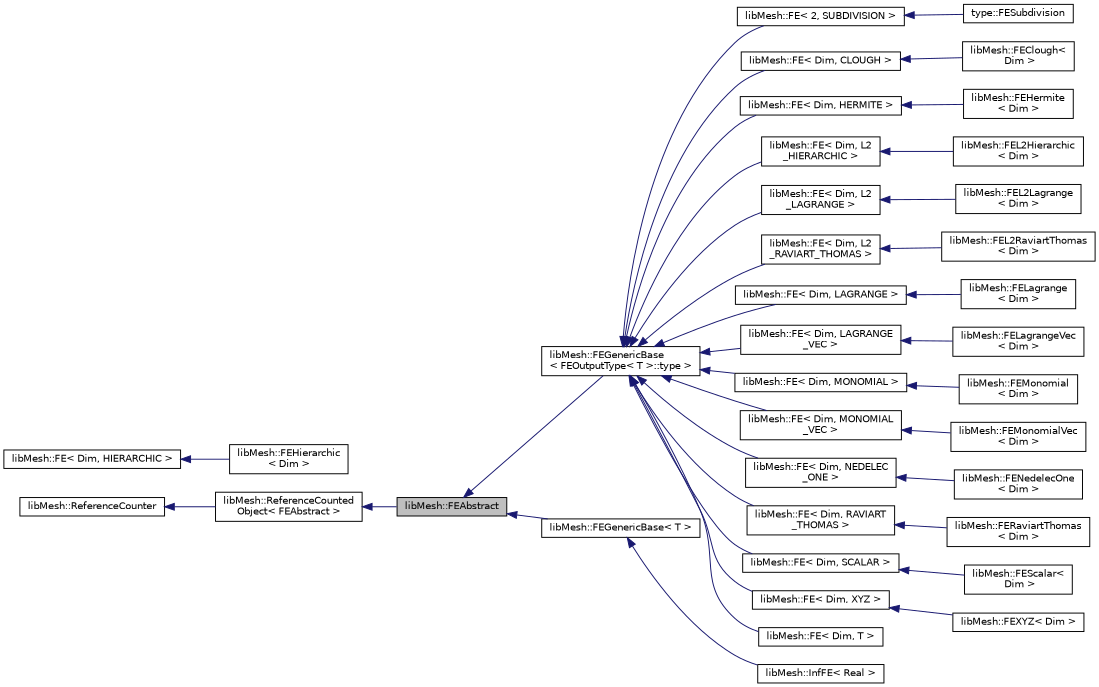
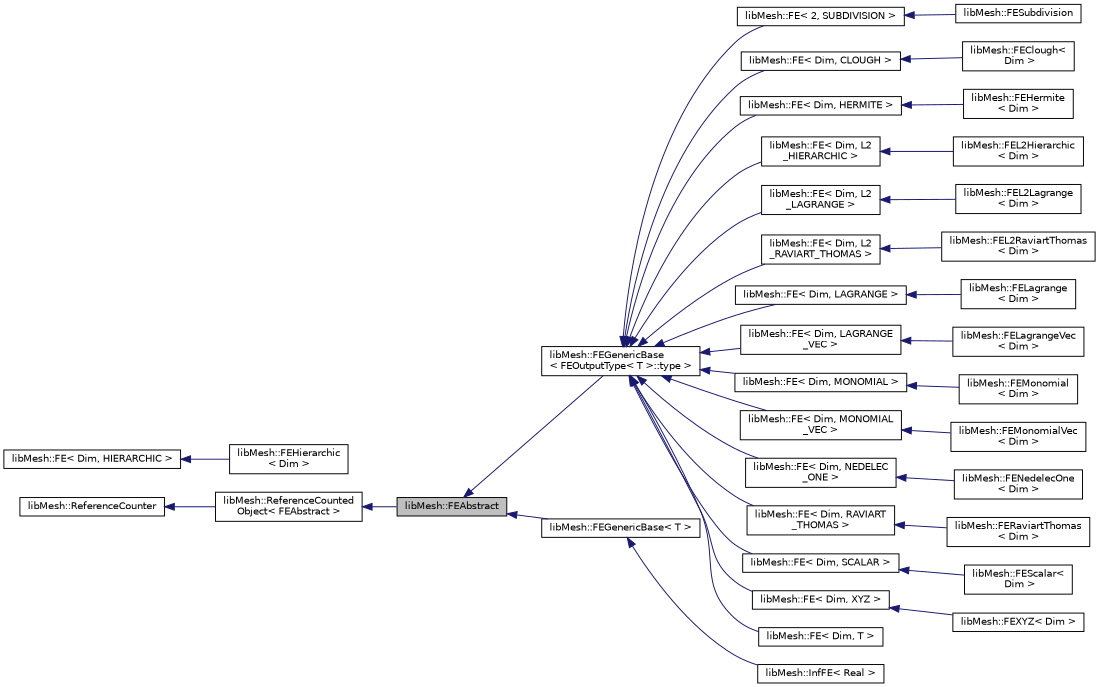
(1018, 14) -> (1018, 14)
